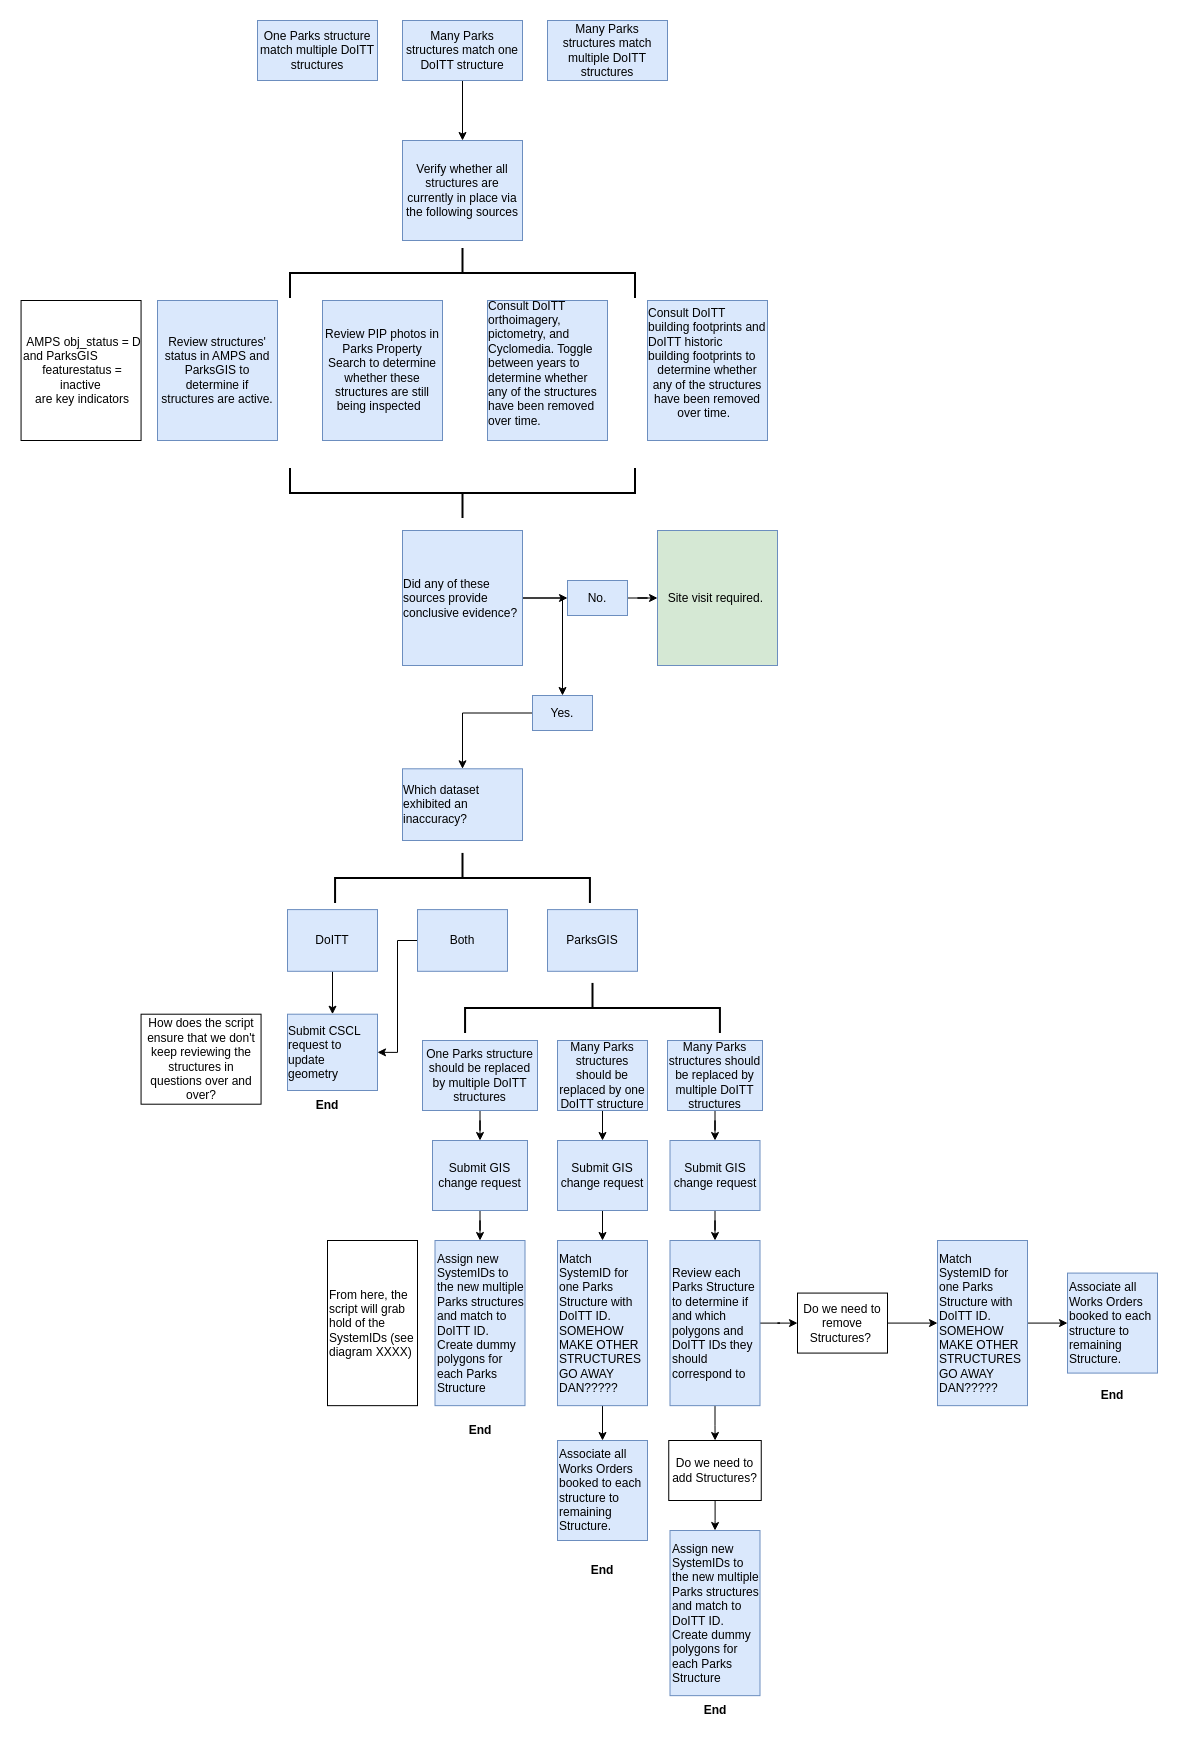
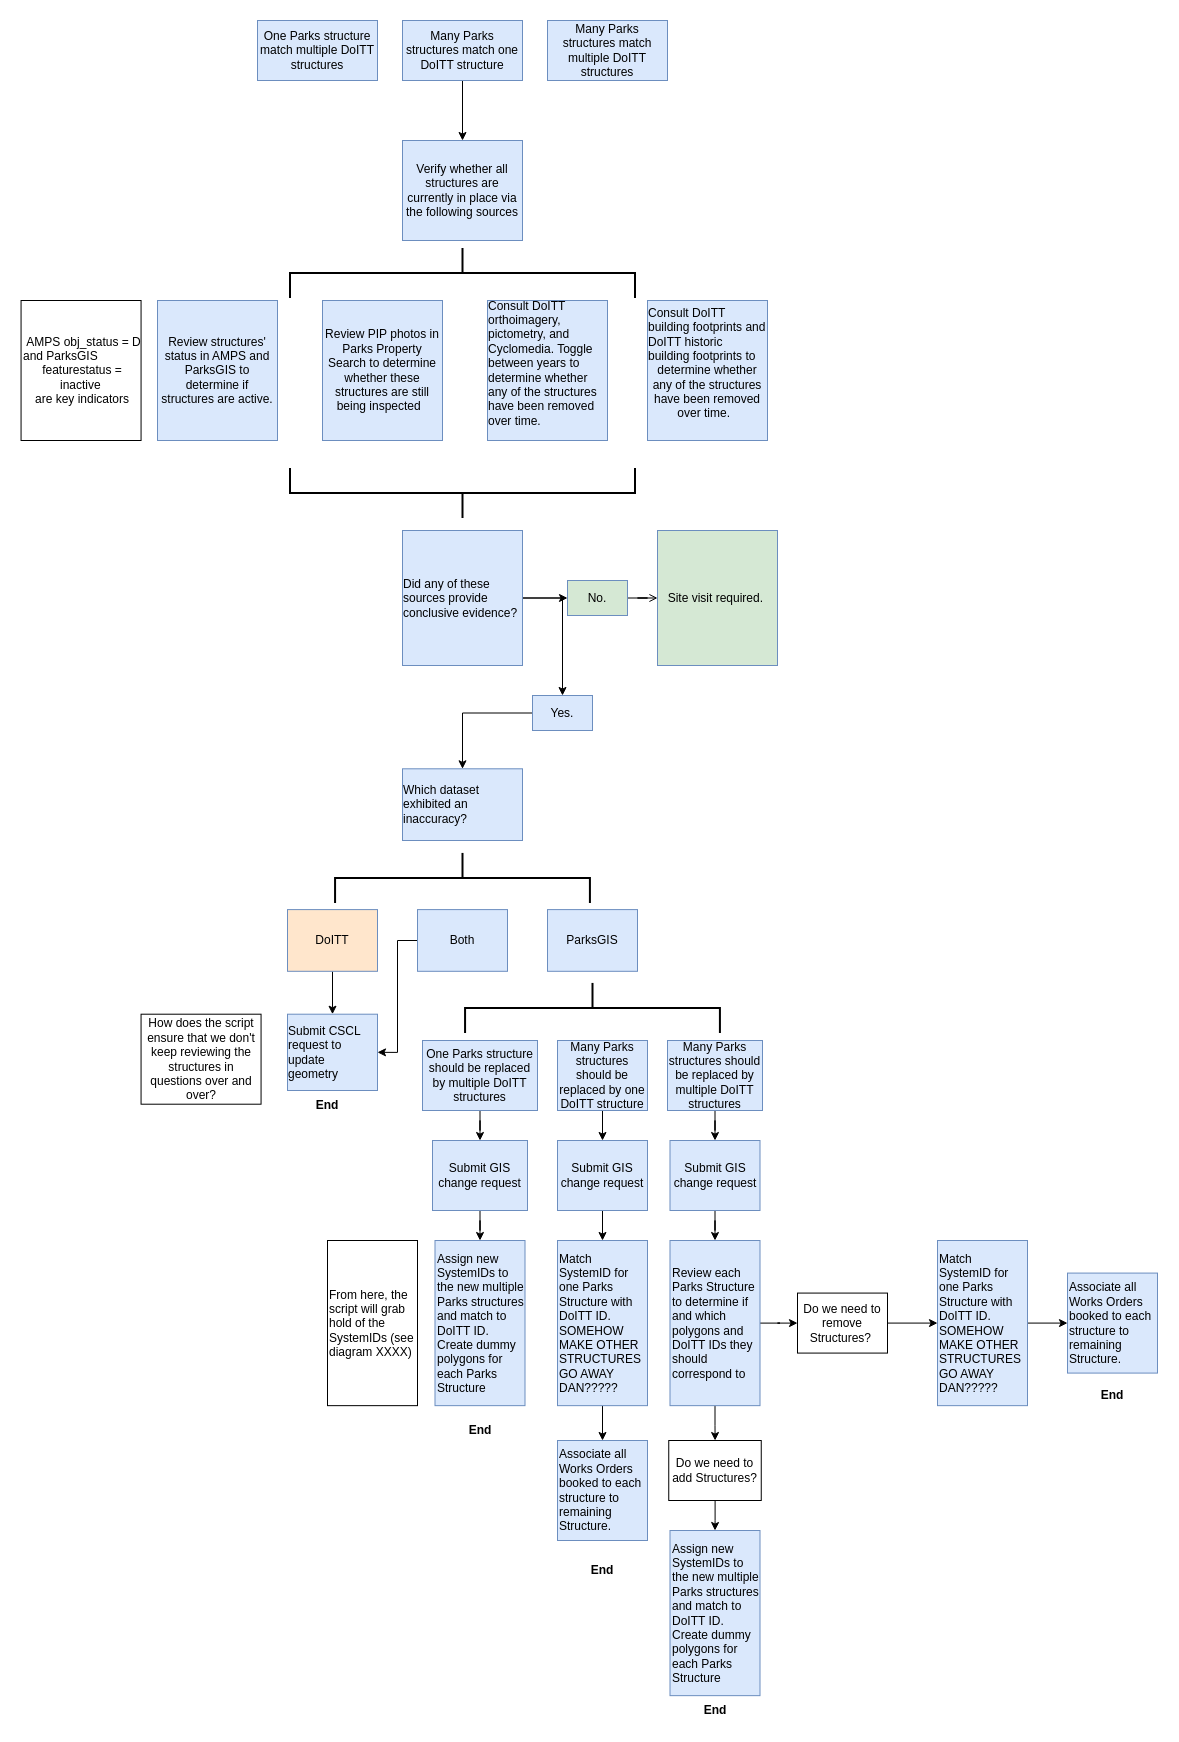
(598, 598) -> (598, 598)
(649, 598) -> (650, 598)
(333, 940) -> (333, 940)
